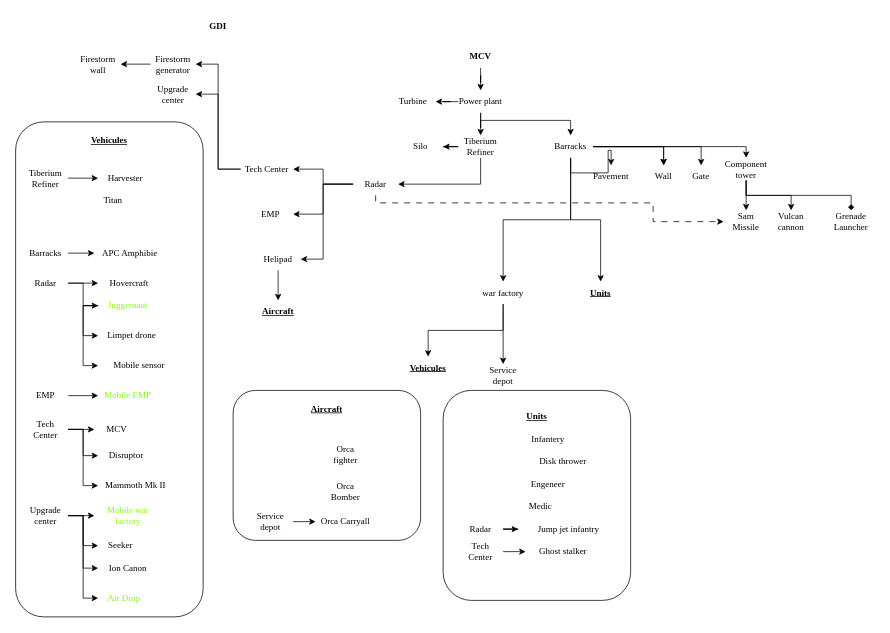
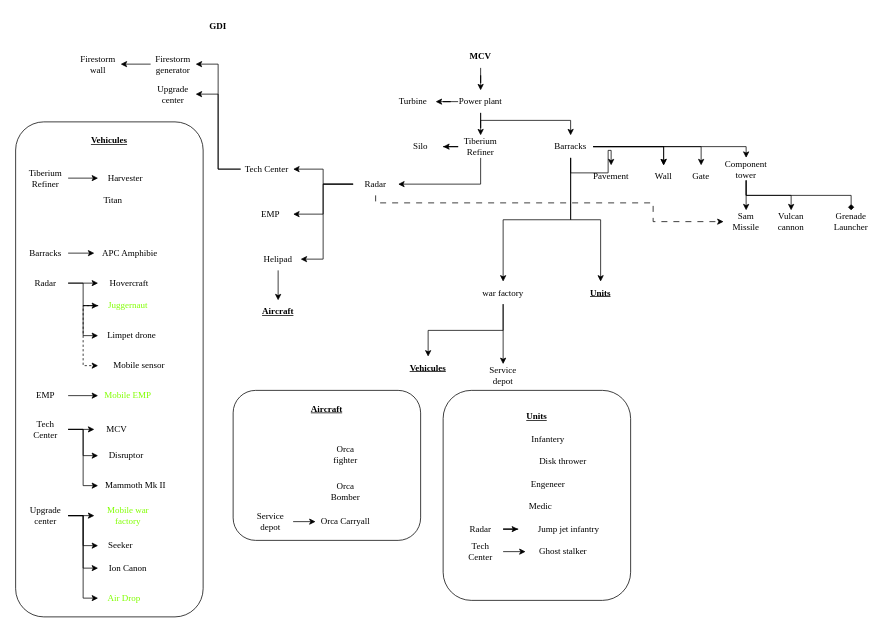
(83, 356) -> (83, 356)
